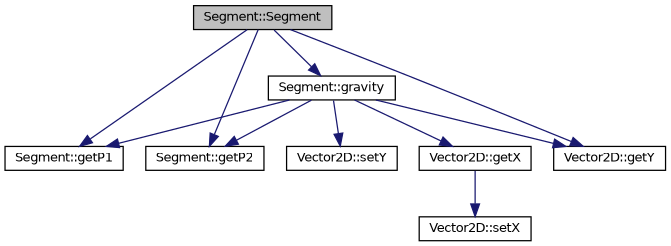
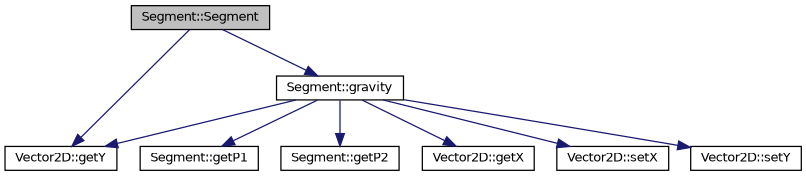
(236, 82) -> none
(169, 84) -> none
(475, 187) -> (470, 122)
